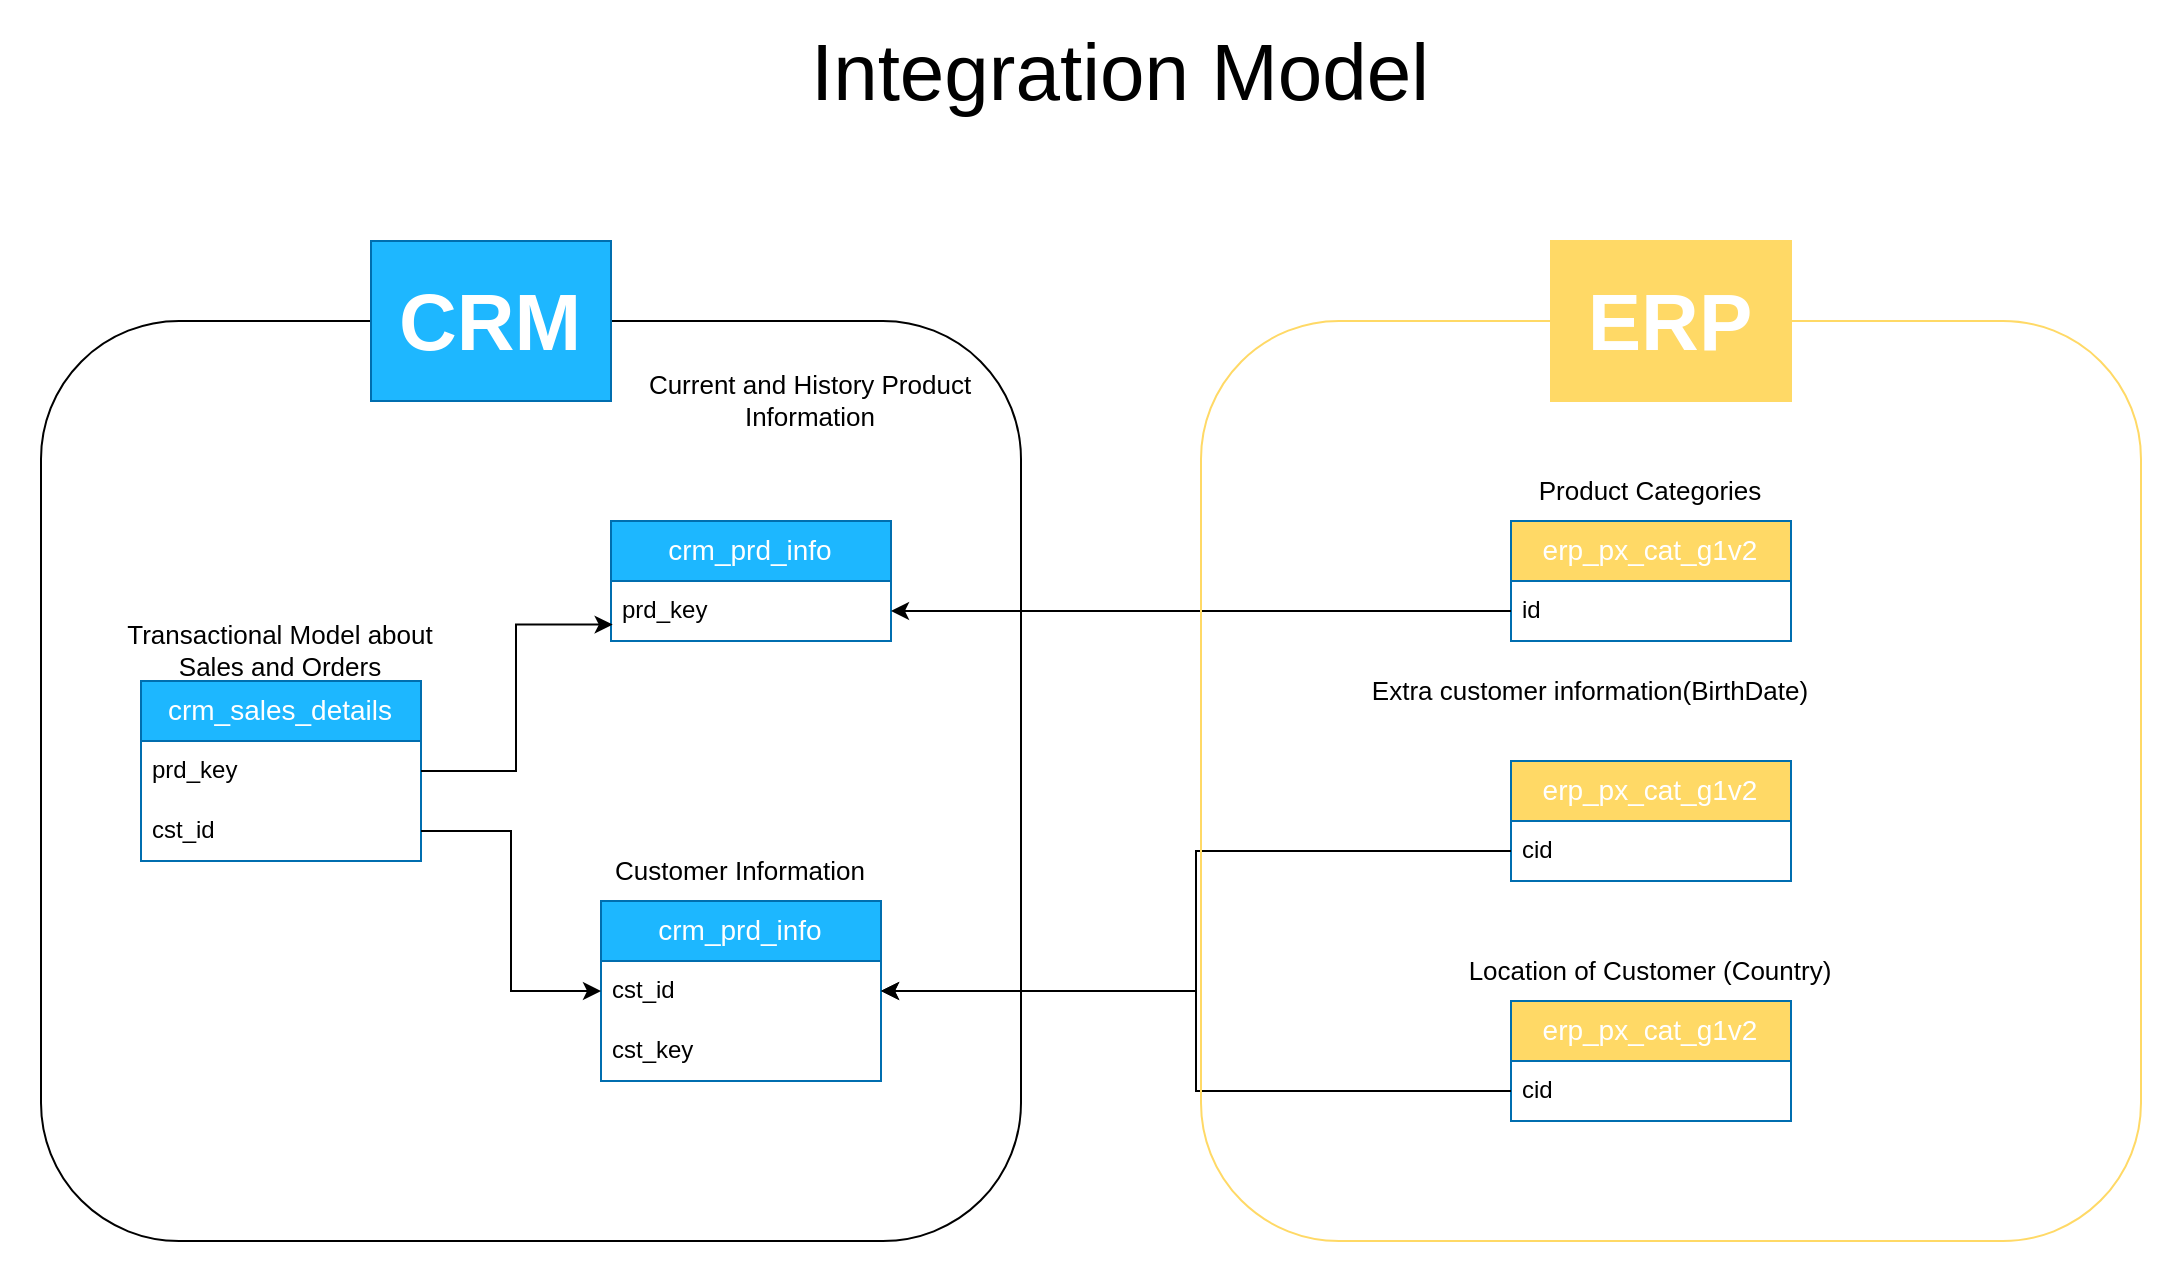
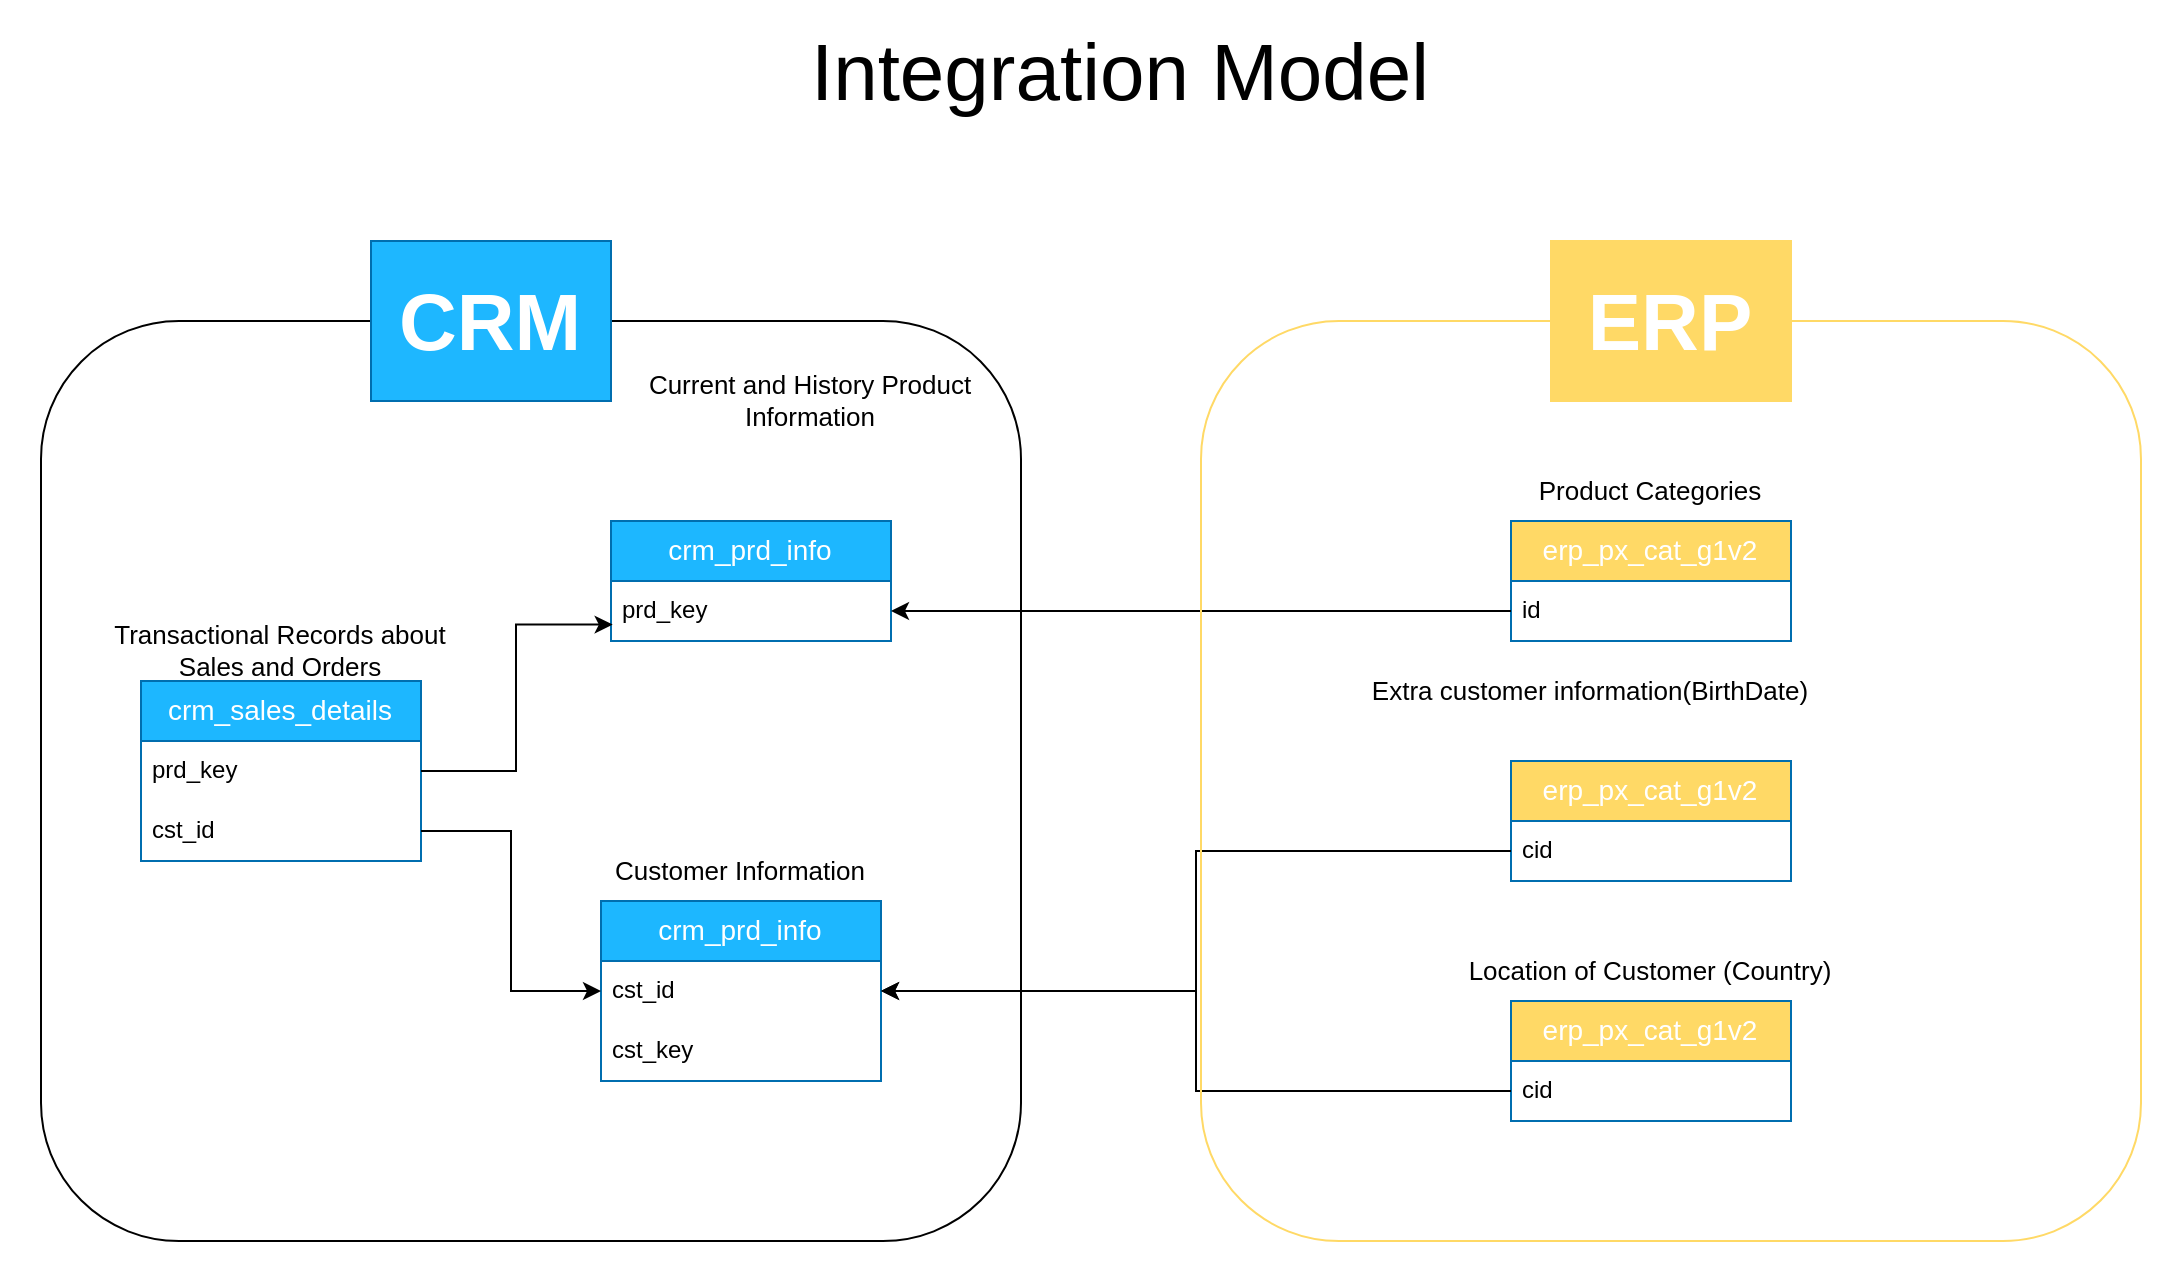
(281, 651) -> (281, 651)
